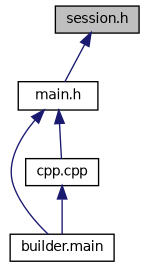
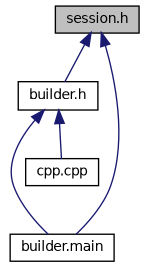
(58, 96) -> (58, 96)
(62, 217) -> (118, 146)
